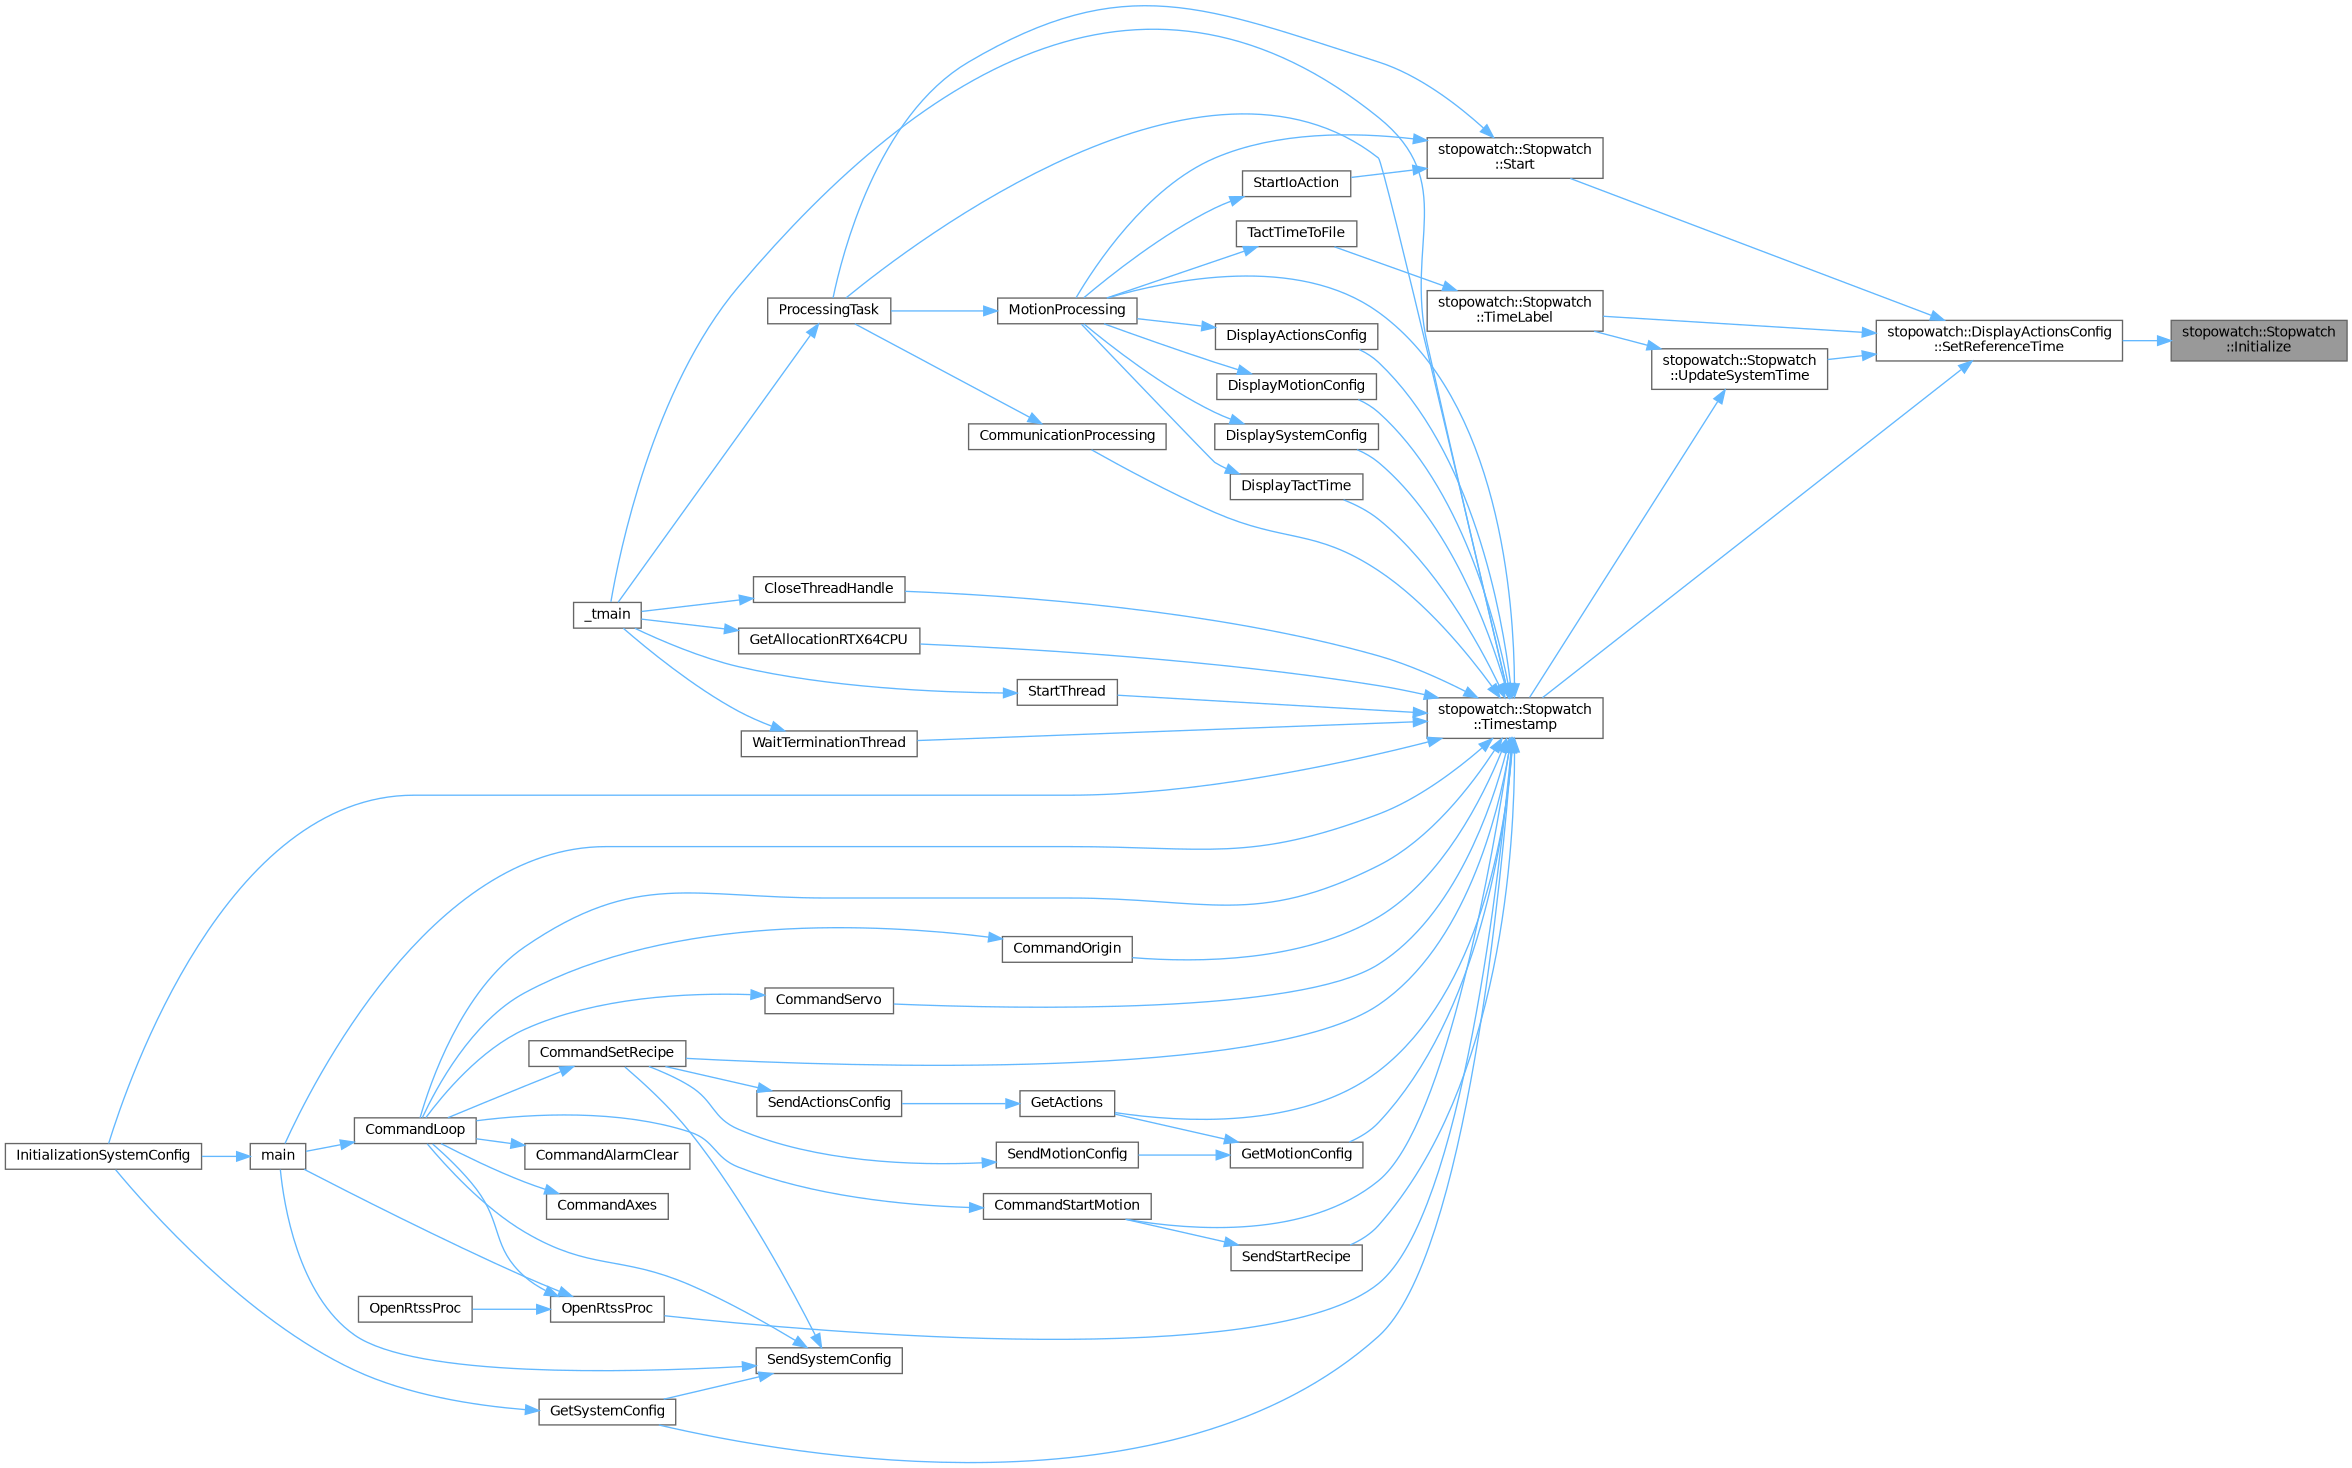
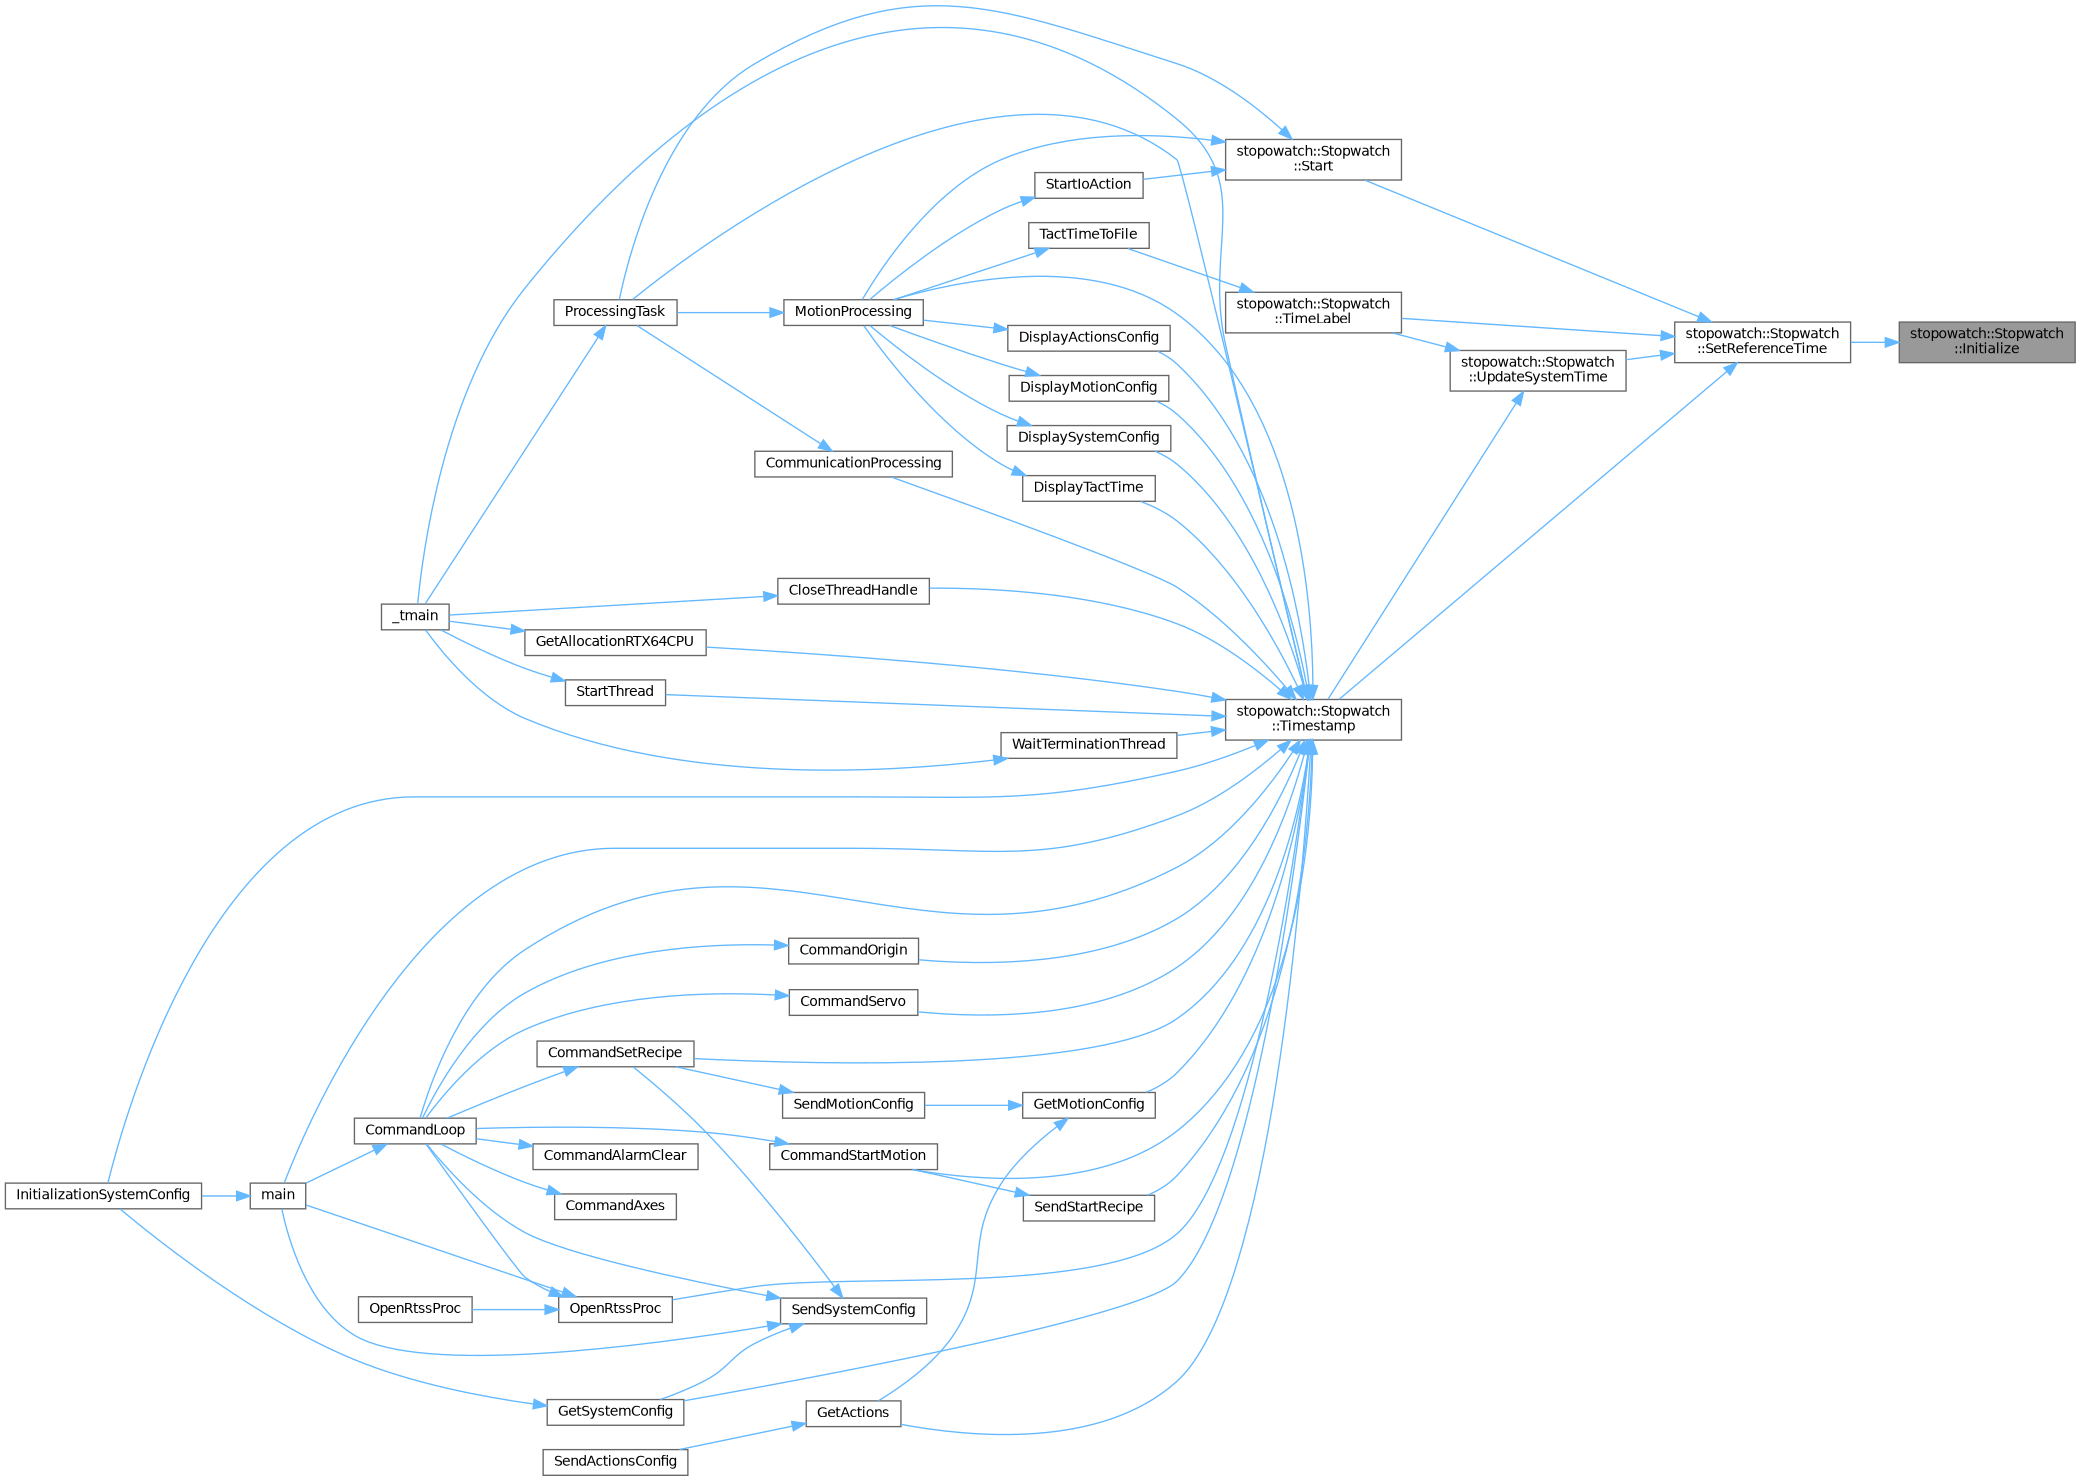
(1999, 341) -> (1763, 342)
(712, 1077) -> none
